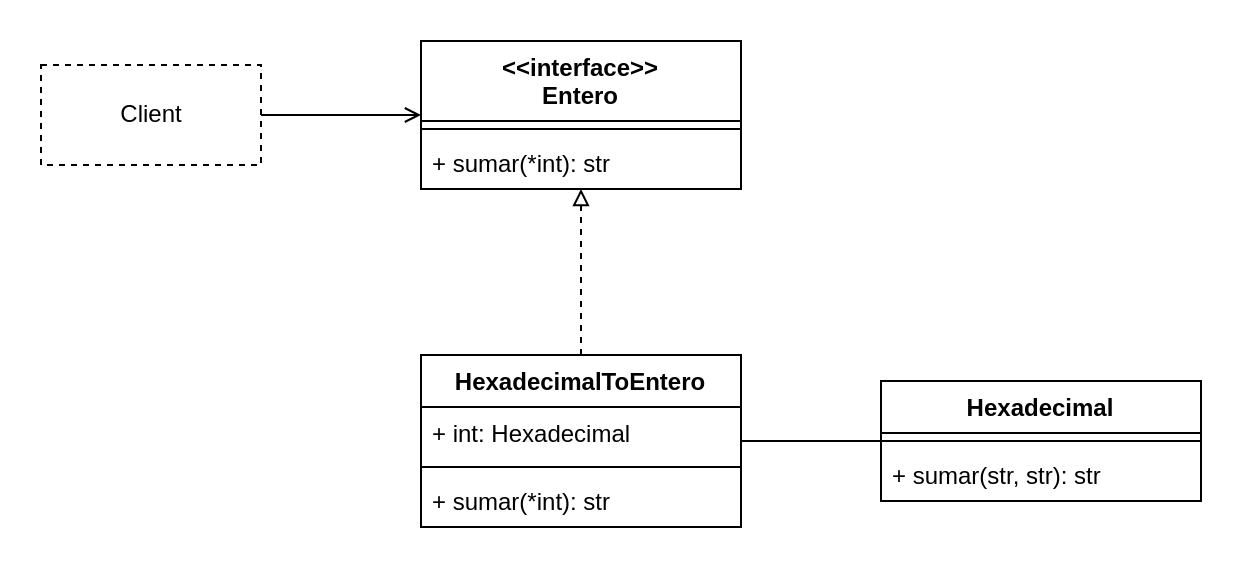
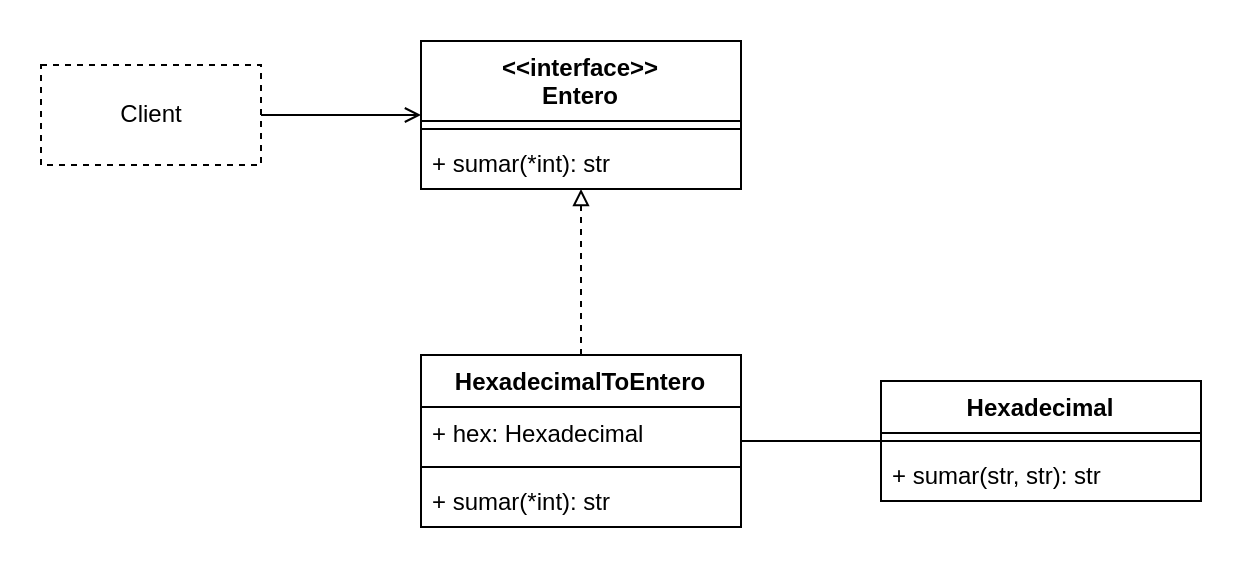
(534, 434) -> (537, 434)
